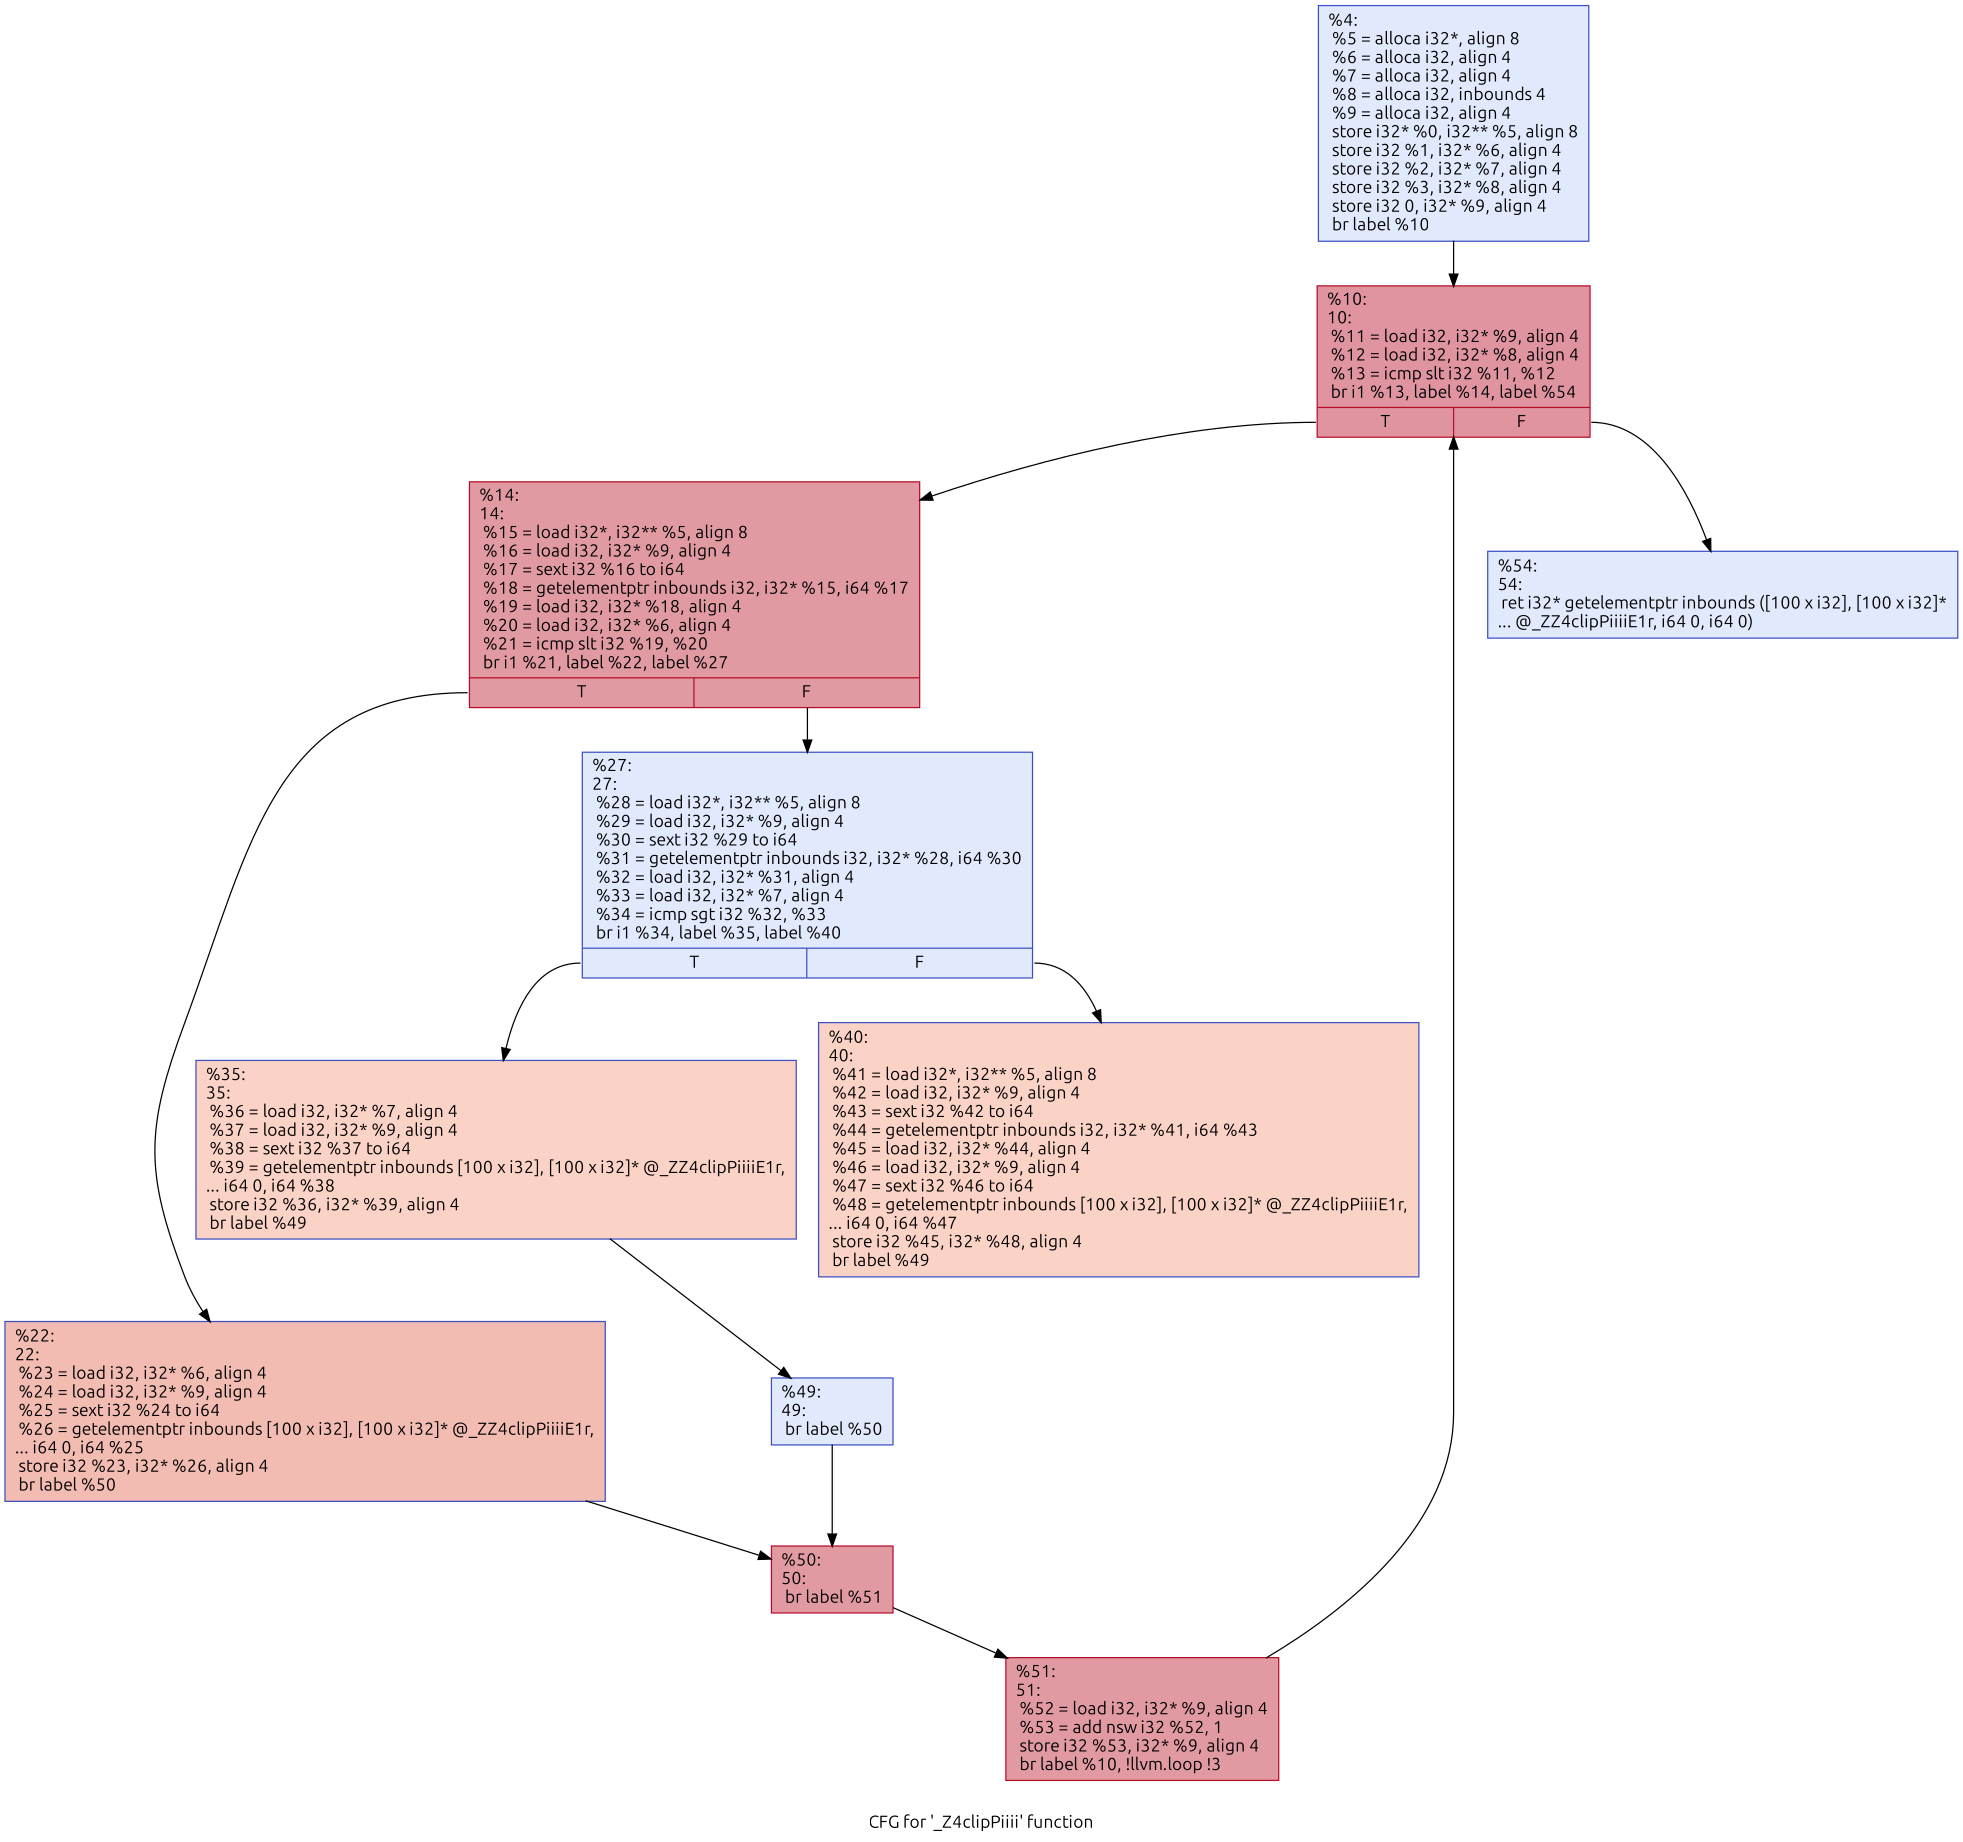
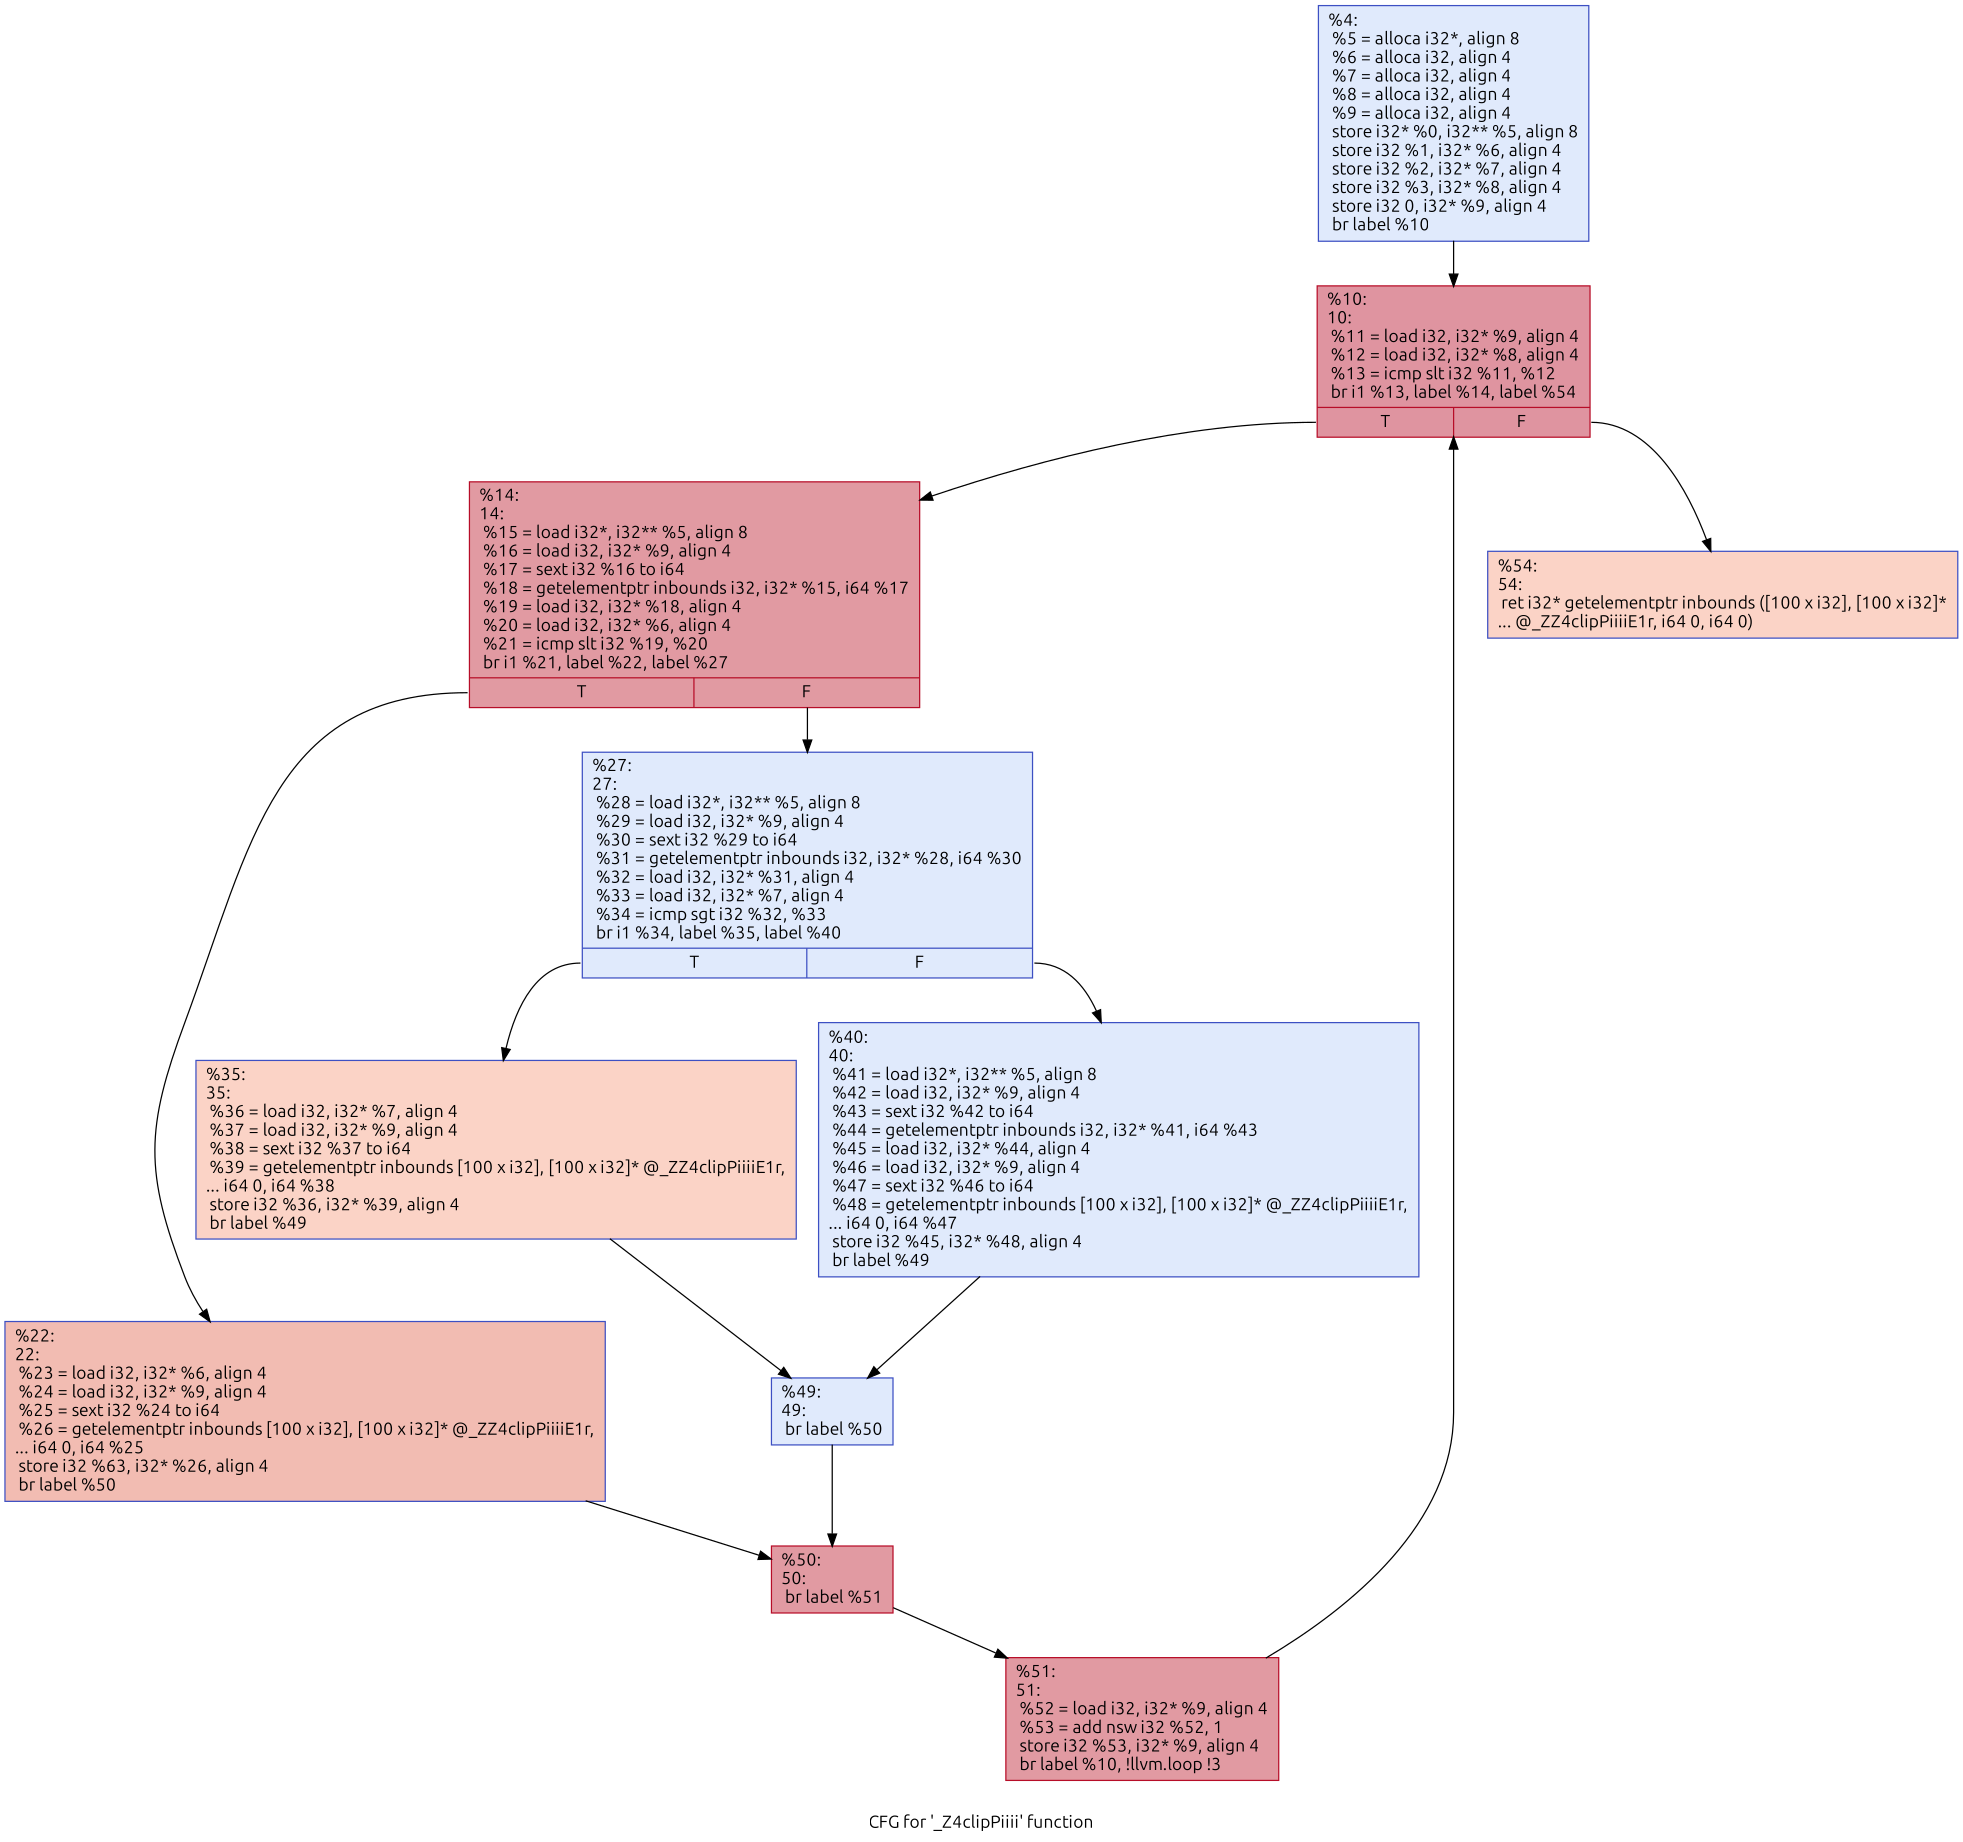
(1437, 95) -> (1420, 95)
(1723, 595) -> (1723, 595)
(1119, 1150) -> (1119, 1150)
none -> (929, 1323)
(142, 1467) -> (142, 1467)
